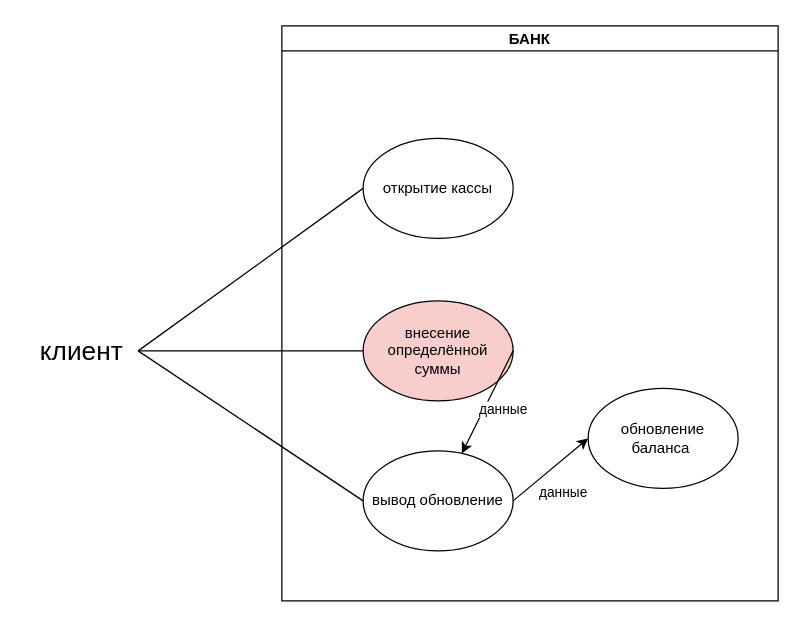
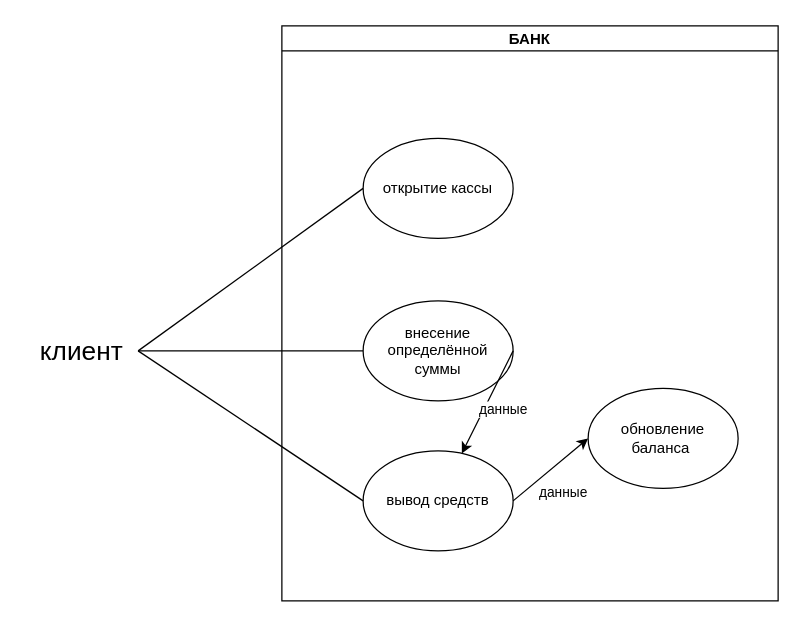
(438, 351) -> (438, 351)
(438, 501) -> (438, 501)
